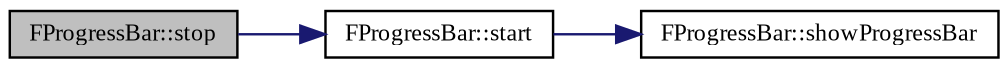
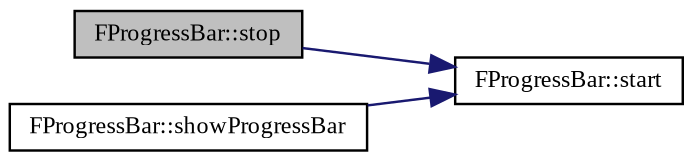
(584, 34) -> (399, 101)
